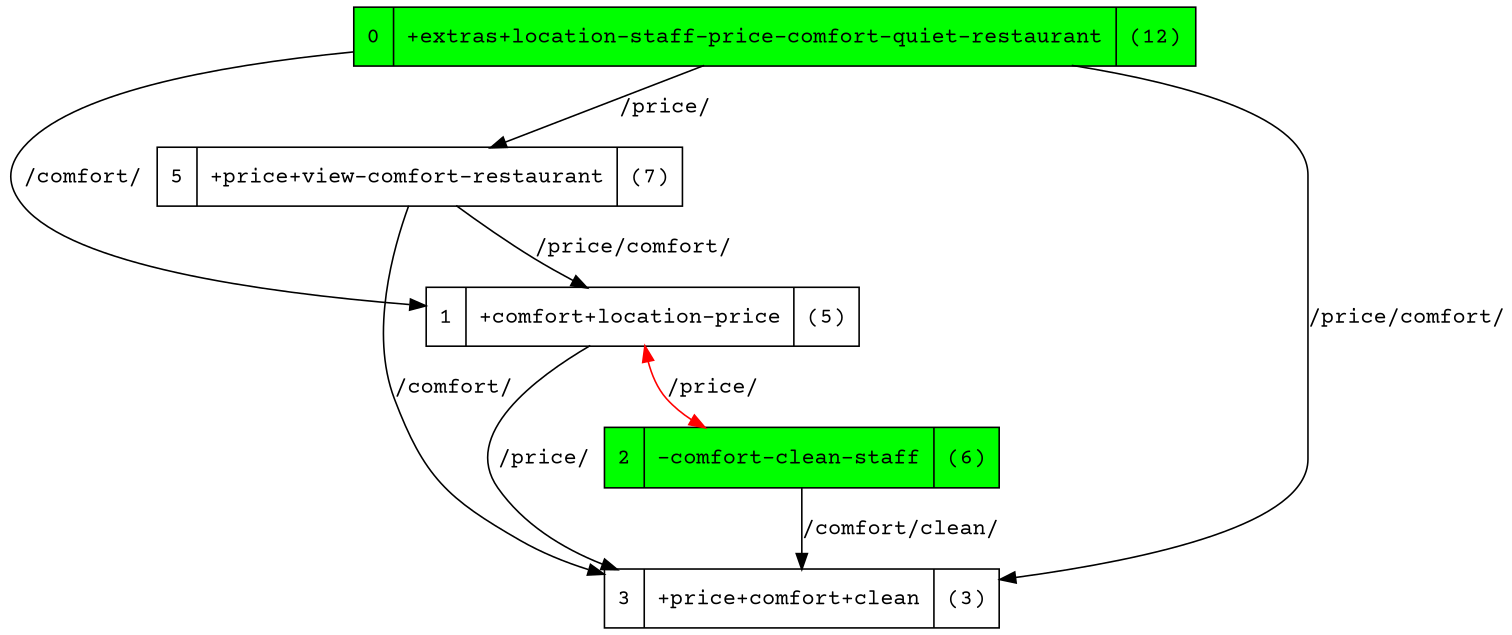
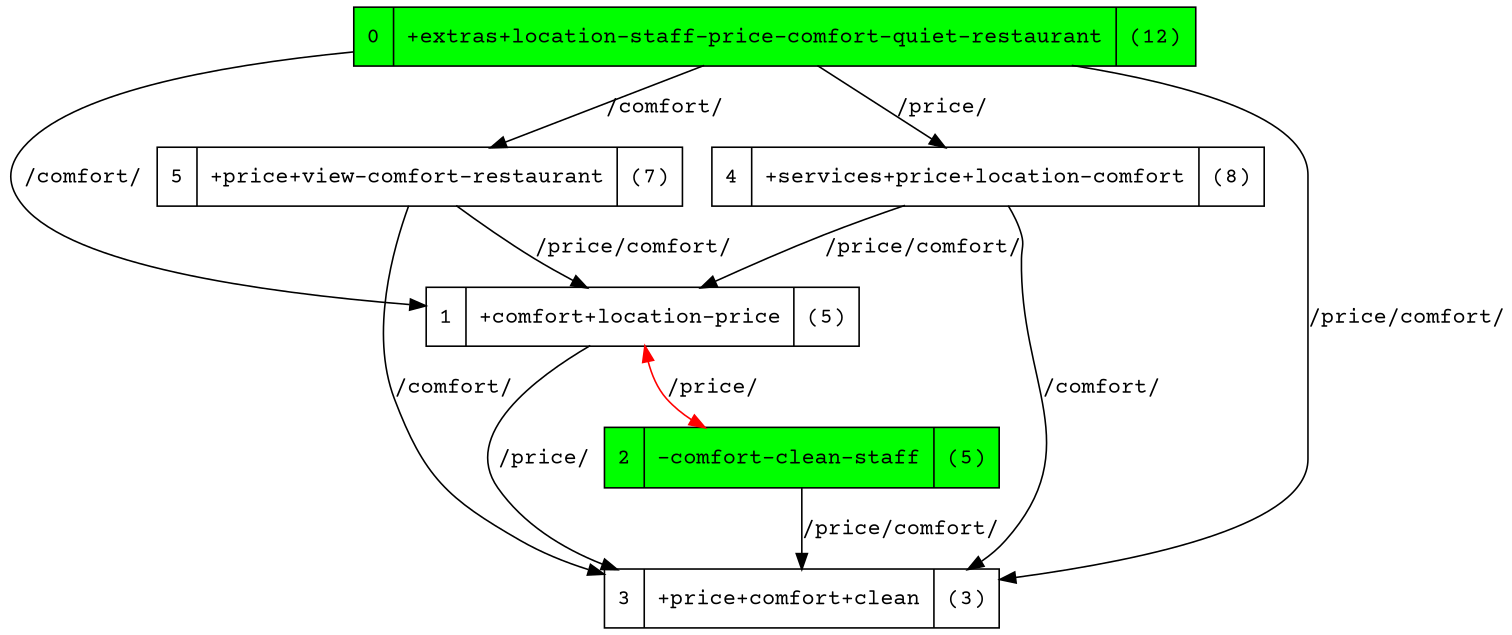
(665, 107) -> (665, 107)
none -> (988, 177)
(967, 457) -> (967, 457)
(901, 528) -> (901, 528)
